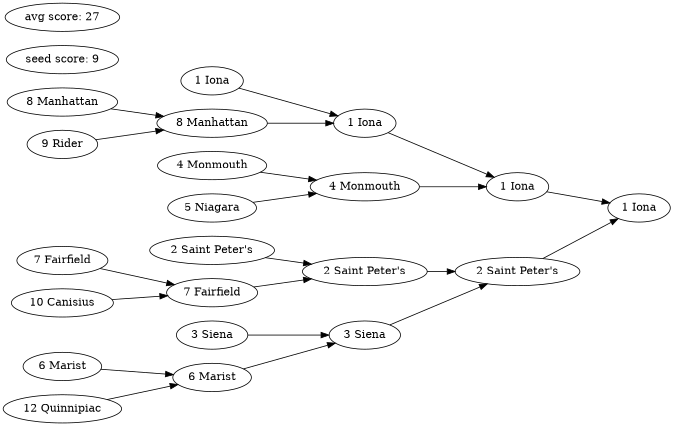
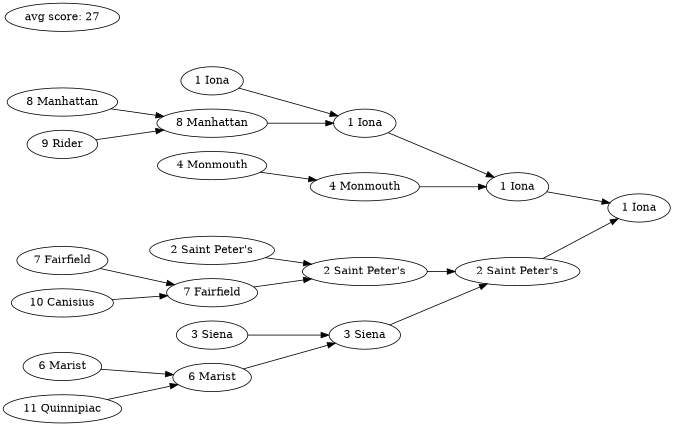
(62, 60) -> none
(212, 208) -> none
(62, 409) -> (62, 409)
